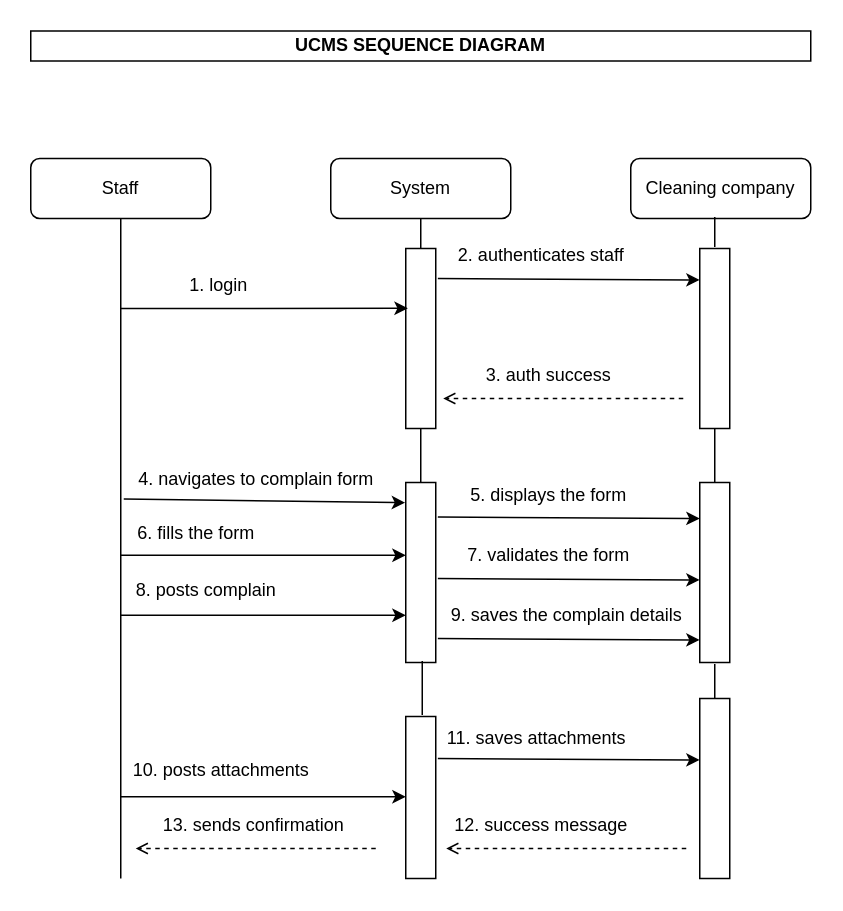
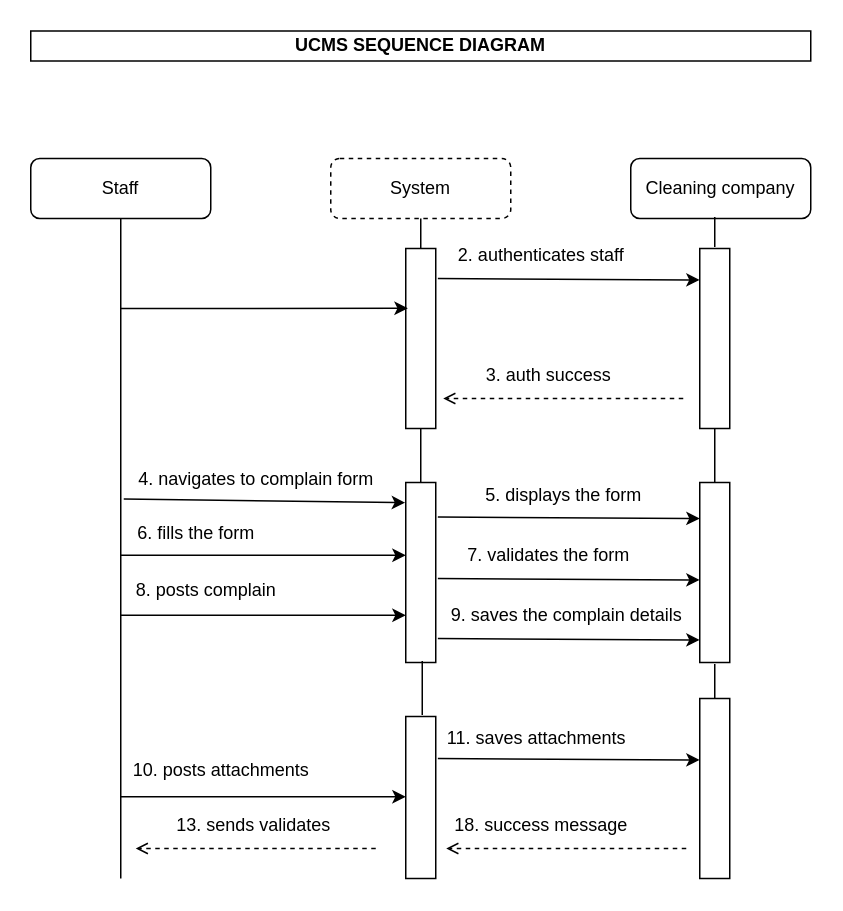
(421, 188) -> (421, 188)
(218, 286) -> none
(548, 496) -> (563, 496)
(257, 826) -> (257, 826)
(542, 826) -> (542, 826)
